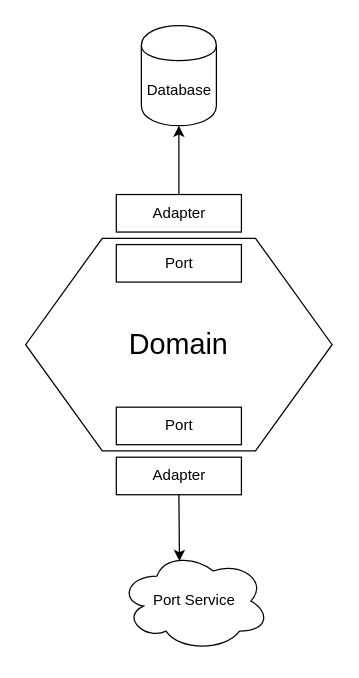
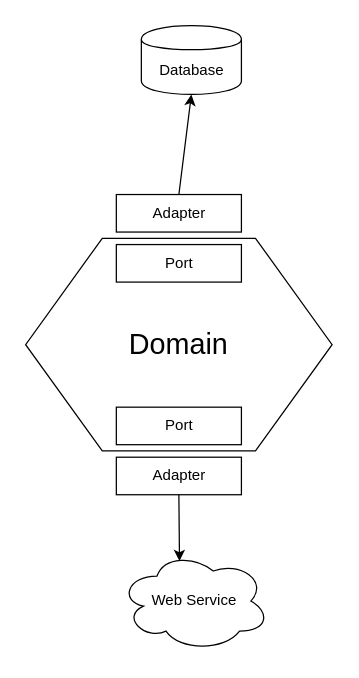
(179, 76) -> (191, 60)
(194, 601) -> (194, 601)
